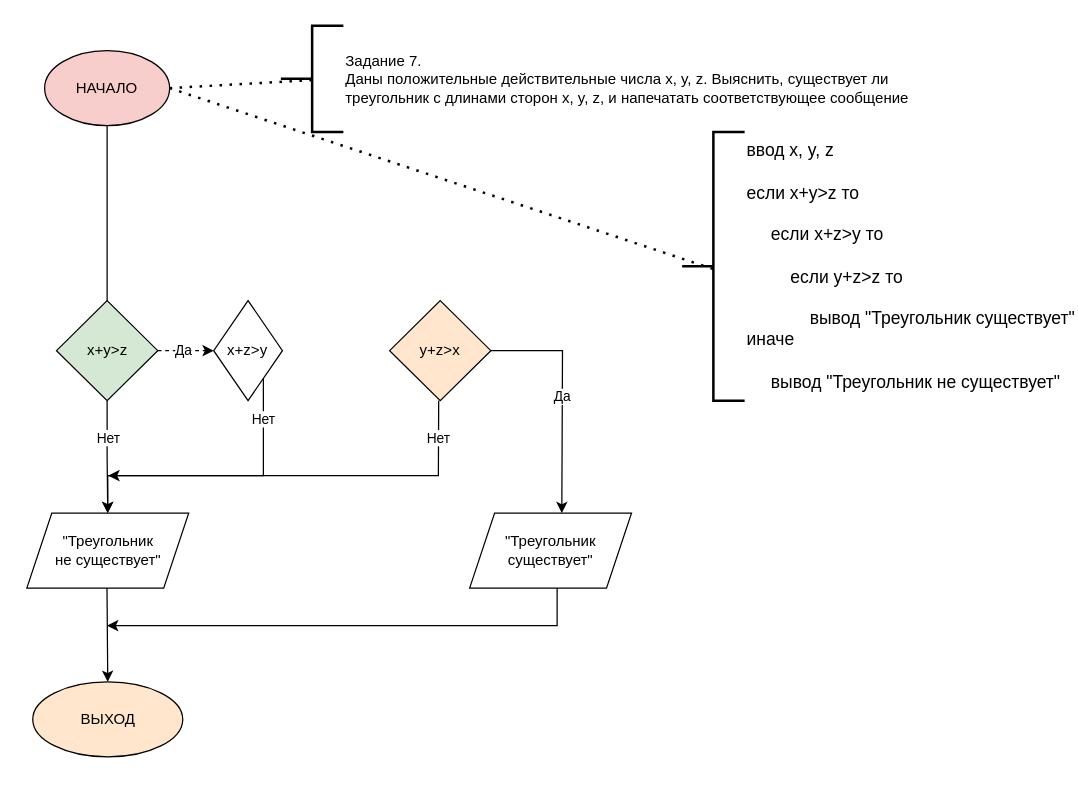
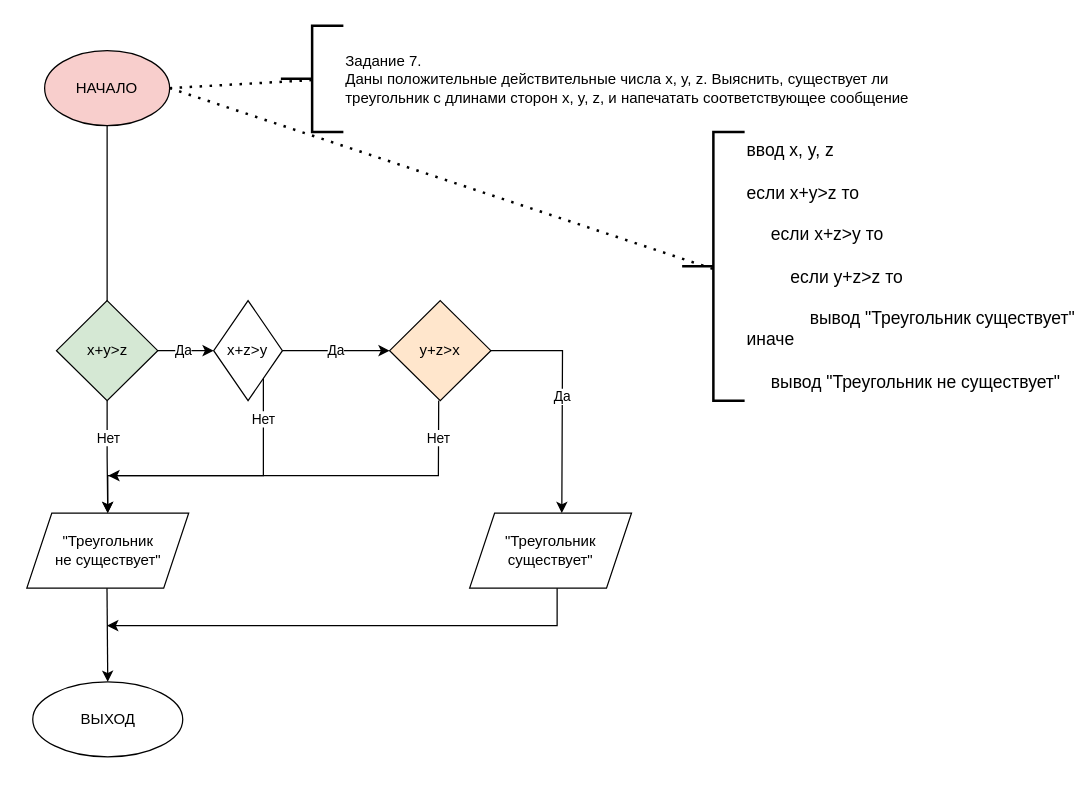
(167, 351) -> (167, 351)
none -> (331, 351)
(108, 719) -> (108, 719)
